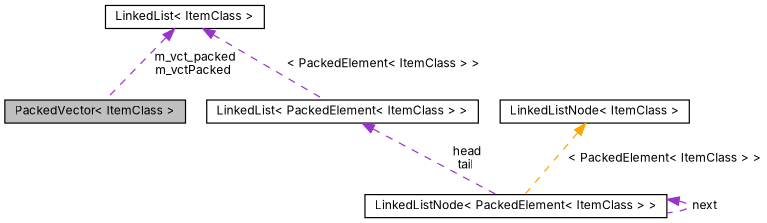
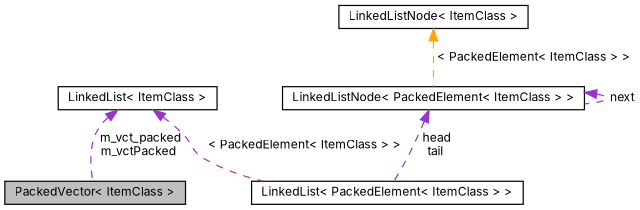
(435, 162) -> (410, 152)
